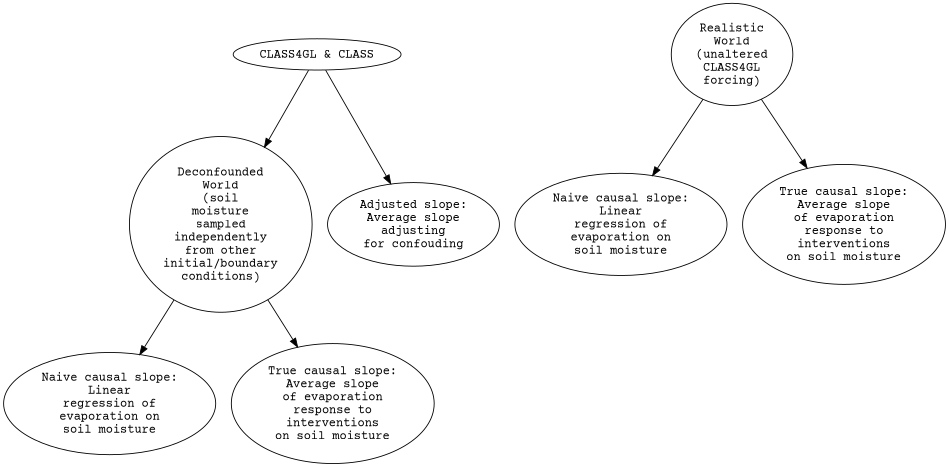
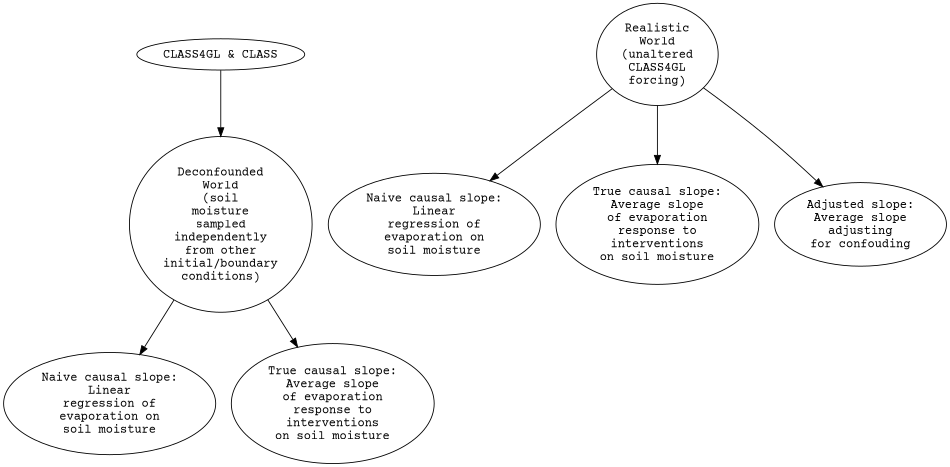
(356, 123) -> (762, 132)
